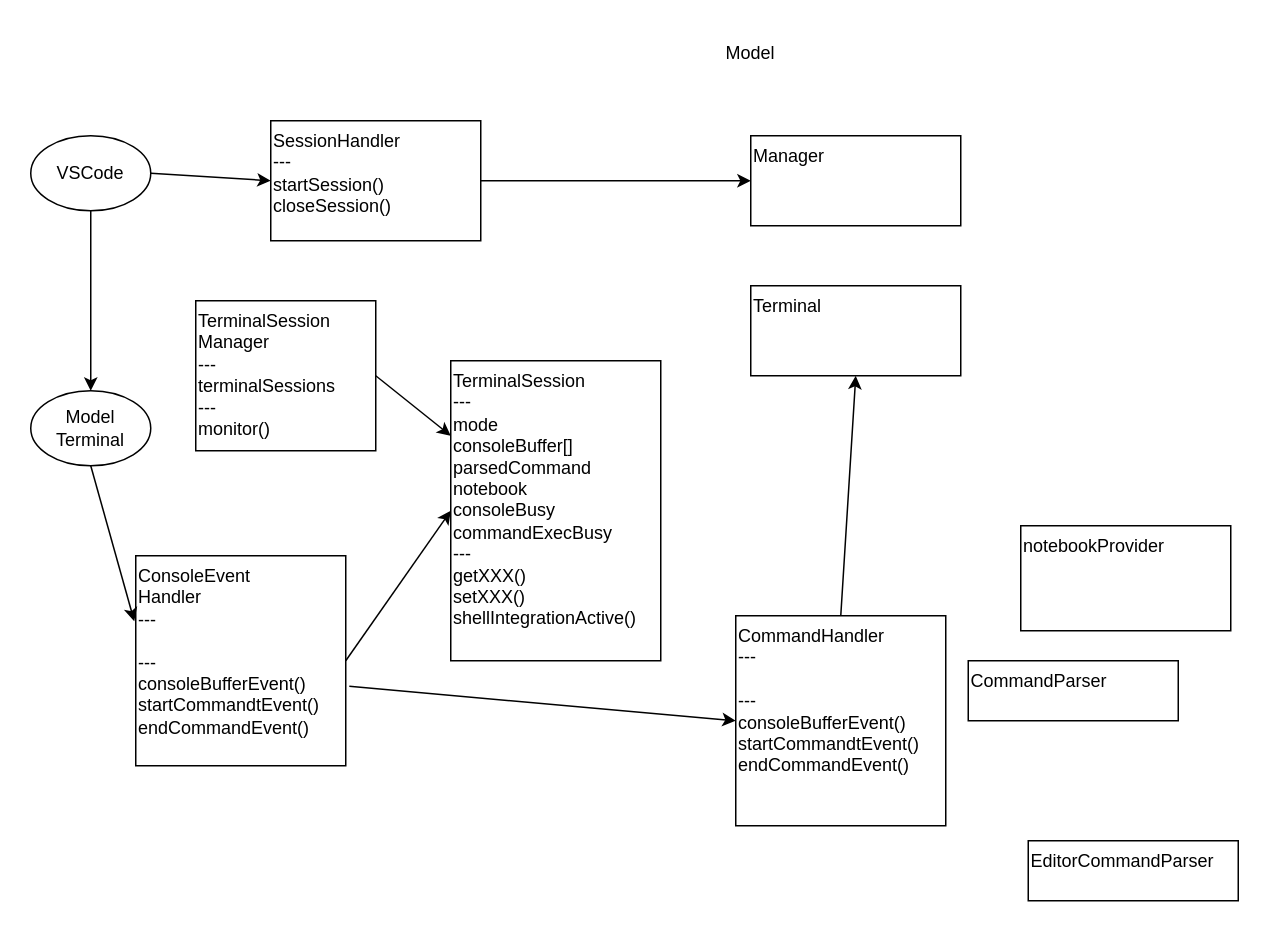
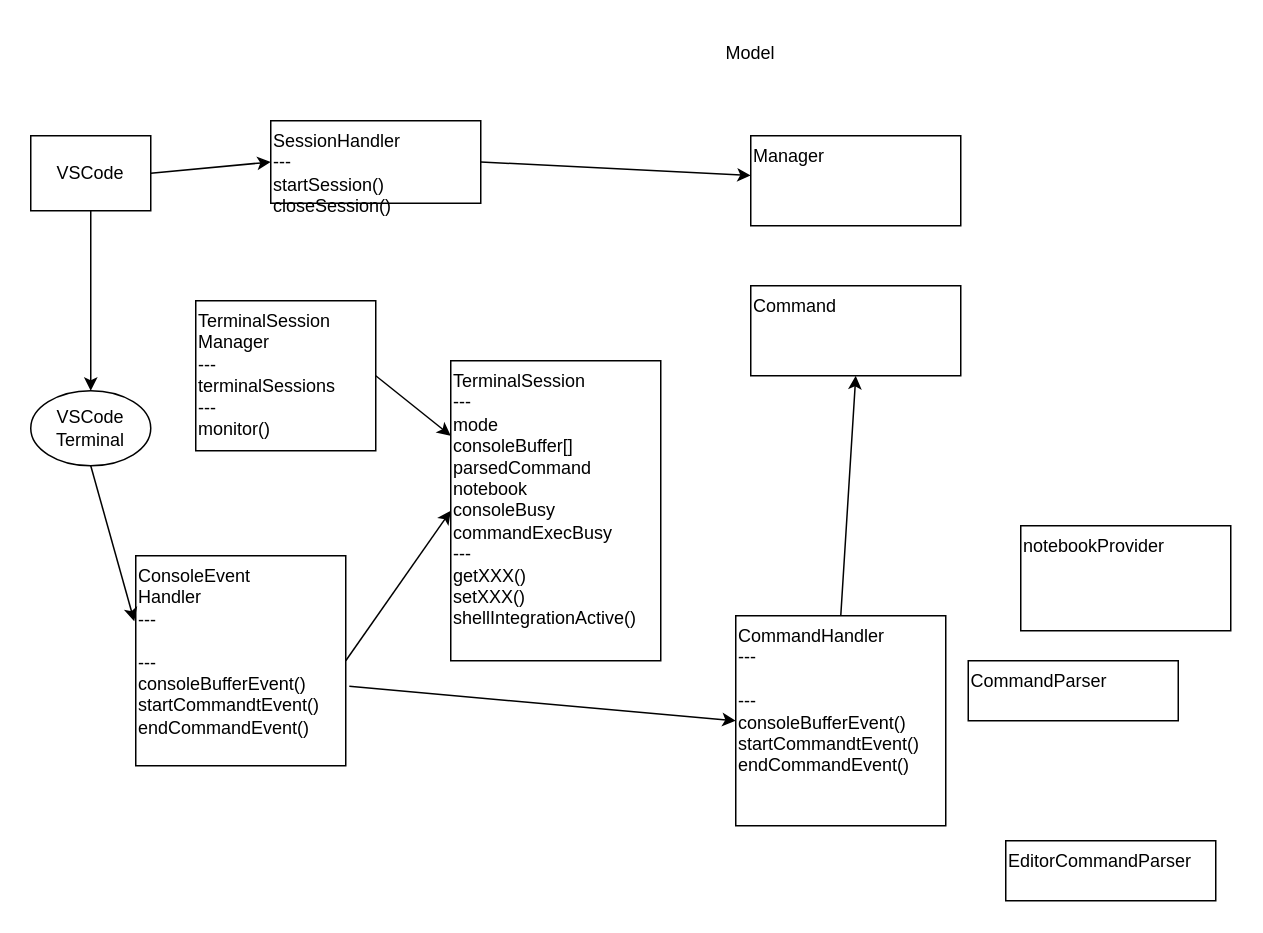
(91, 173) -> (91, 173)
(376, 181) -> (376, 162)
(789, 307) -> (789, 307)
(91, 428) -> (91, 428)
(1133, 871) -> (1111, 871)
